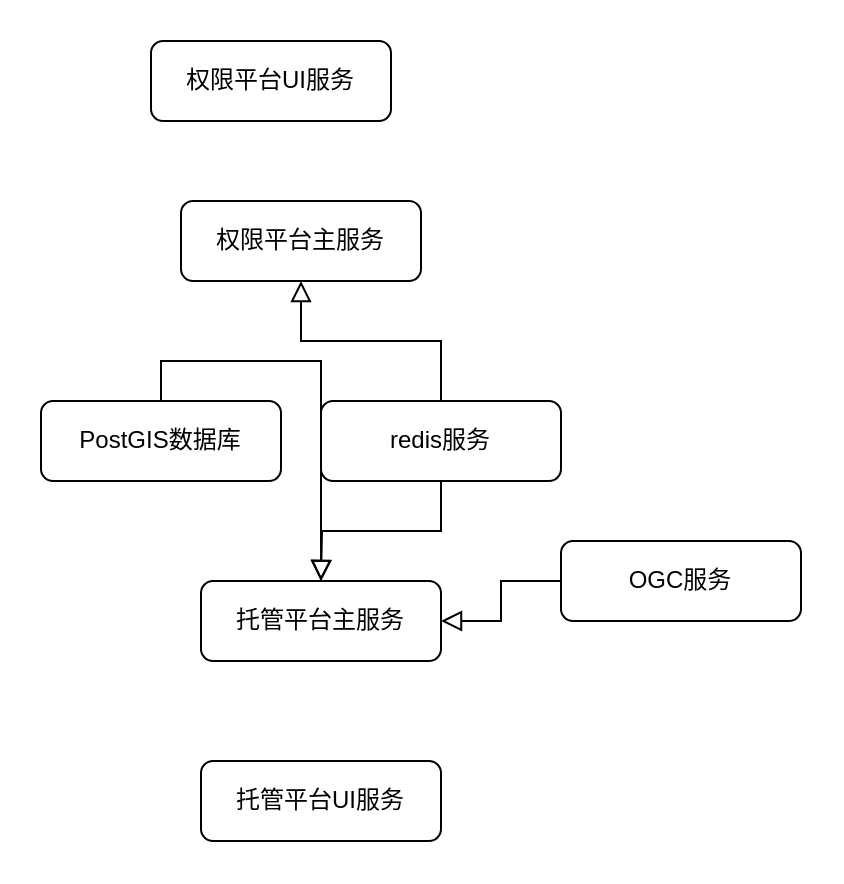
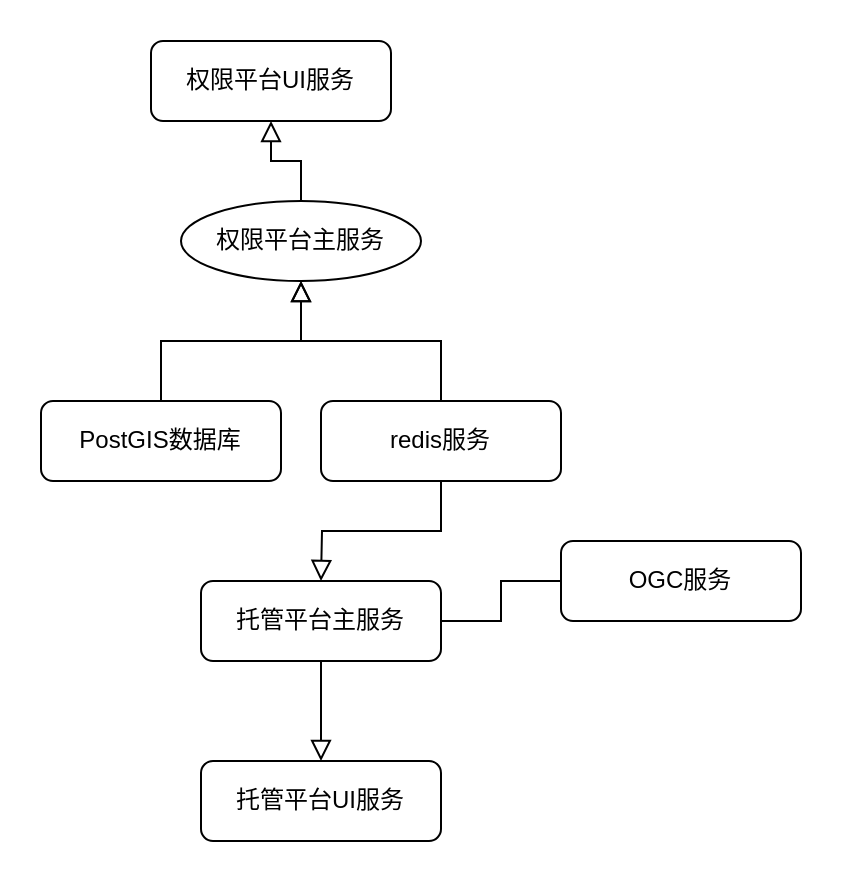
none -> (297, 161)
(301, 241) -> (301, 241)
(264, 361) -> (218, 341)
(462, 621) -> (453, 621)
none -> (321, 700)
